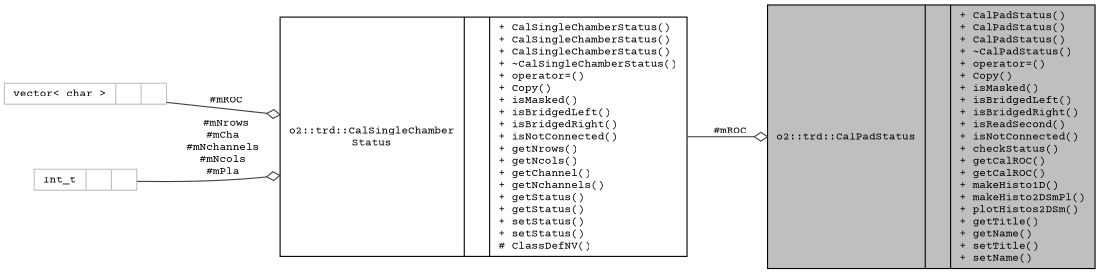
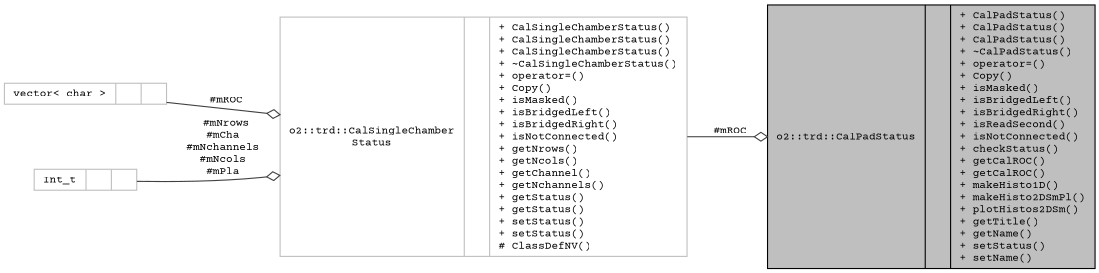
(484, 137) -> (484, 137)
(1000, 245) -> (1003, 245)
